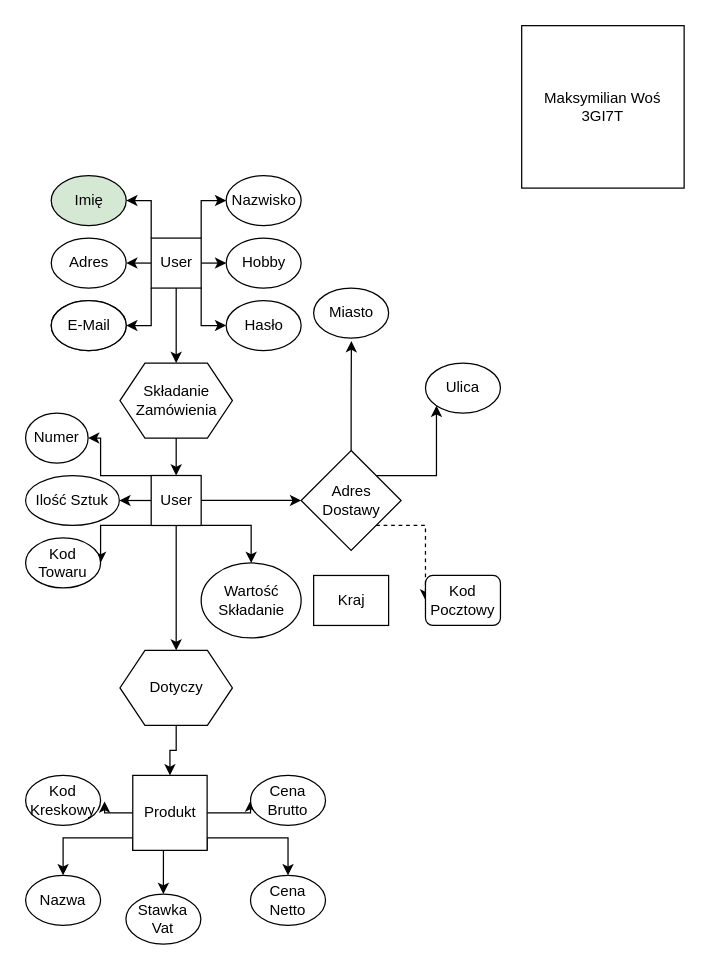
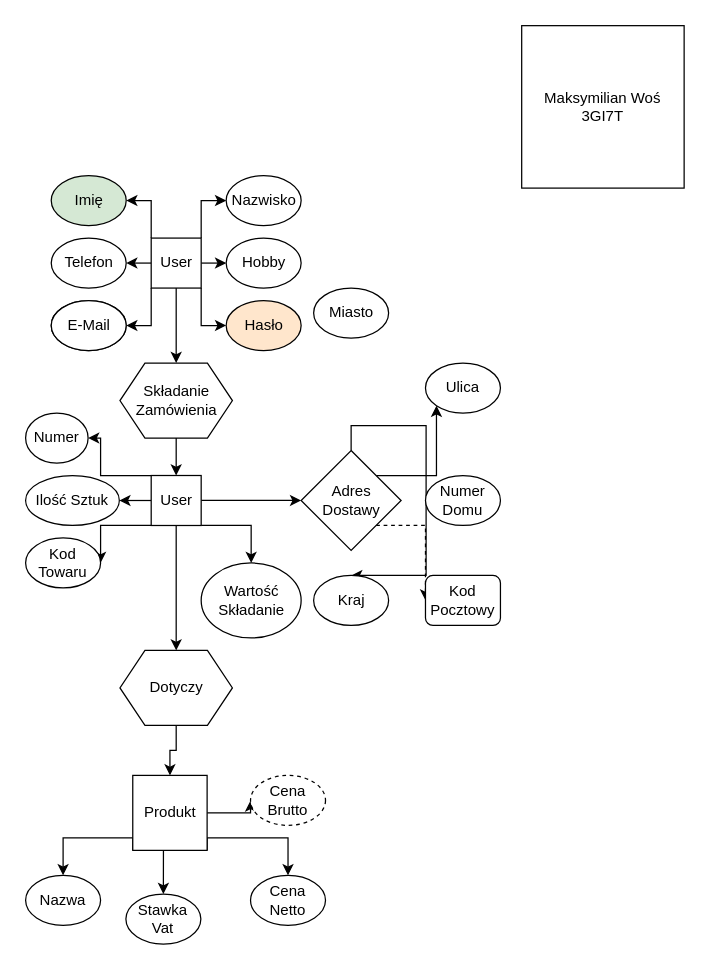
(89, 263) -> (89, 263)
(264, 326) -> (264, 326)
(351, 388) -> (426, 437)
none -> (463, 501)
(351, 601) -> (351, 601)
(63, 801) -> none
(288, 801) -> (288, 801)
(118, 813) -> none
